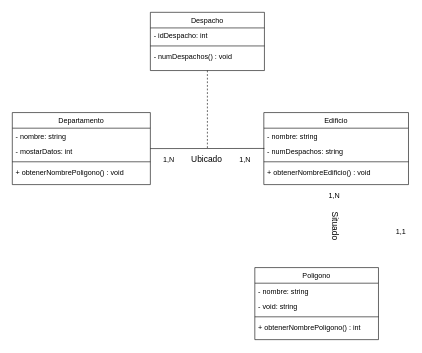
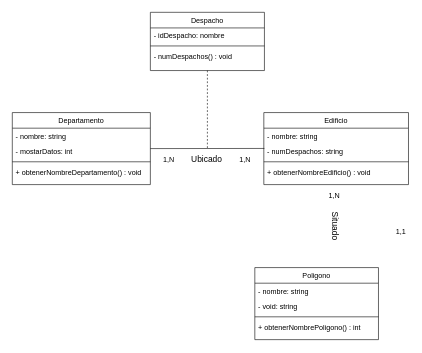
(183, 36) -> (190, 36)
(74, 172) -> (83, 172)
